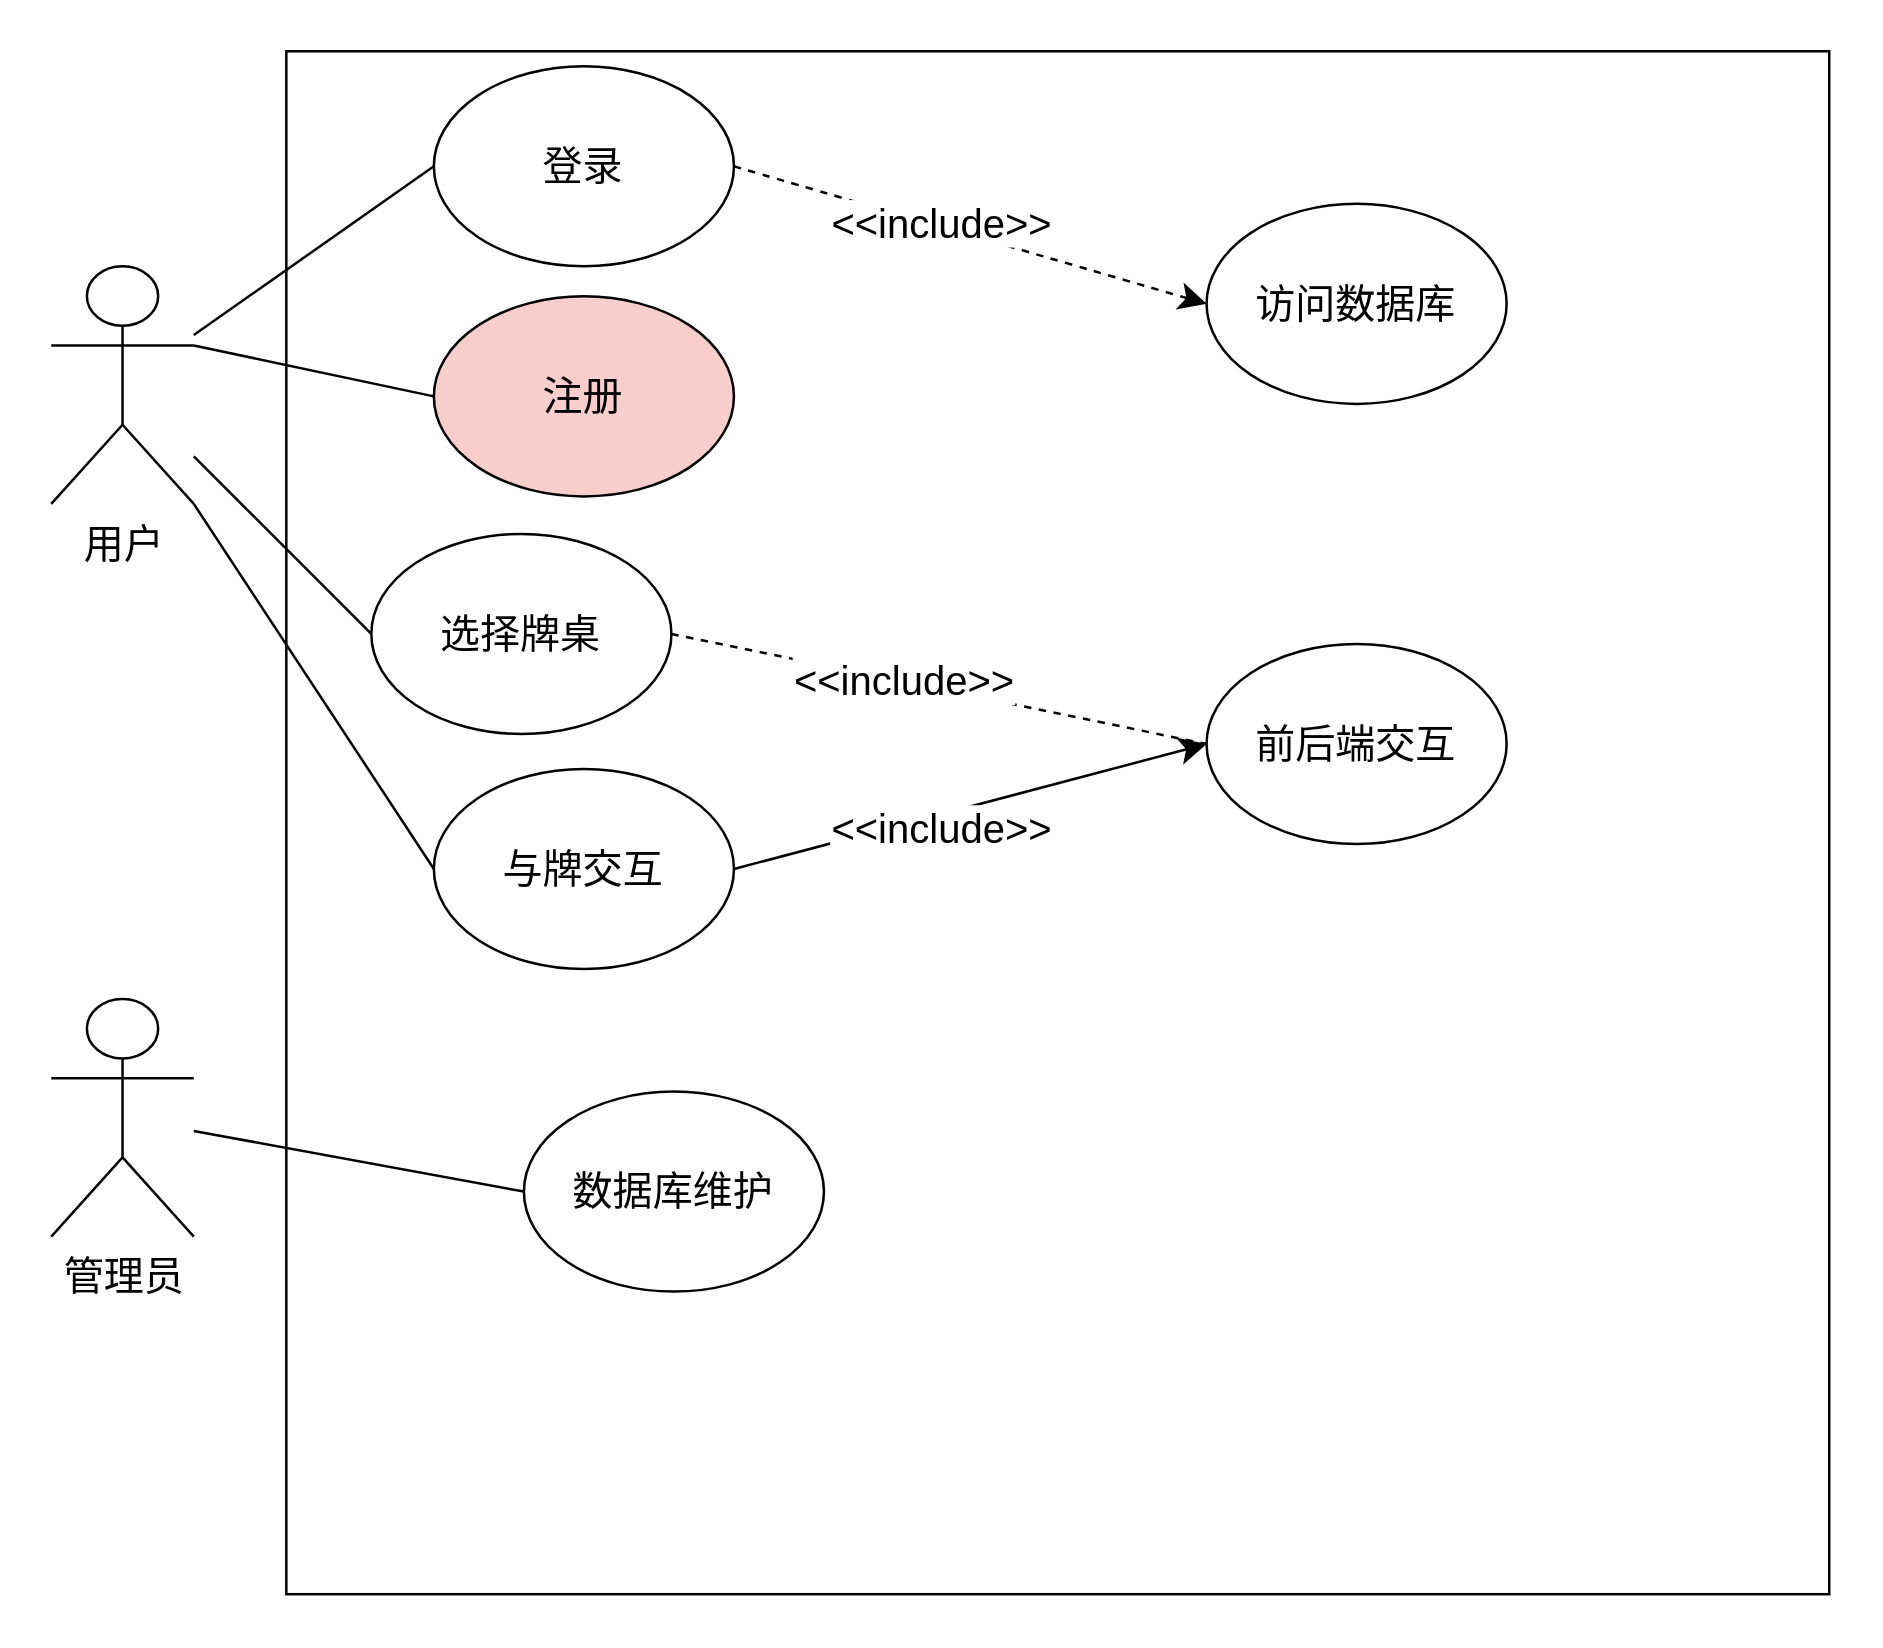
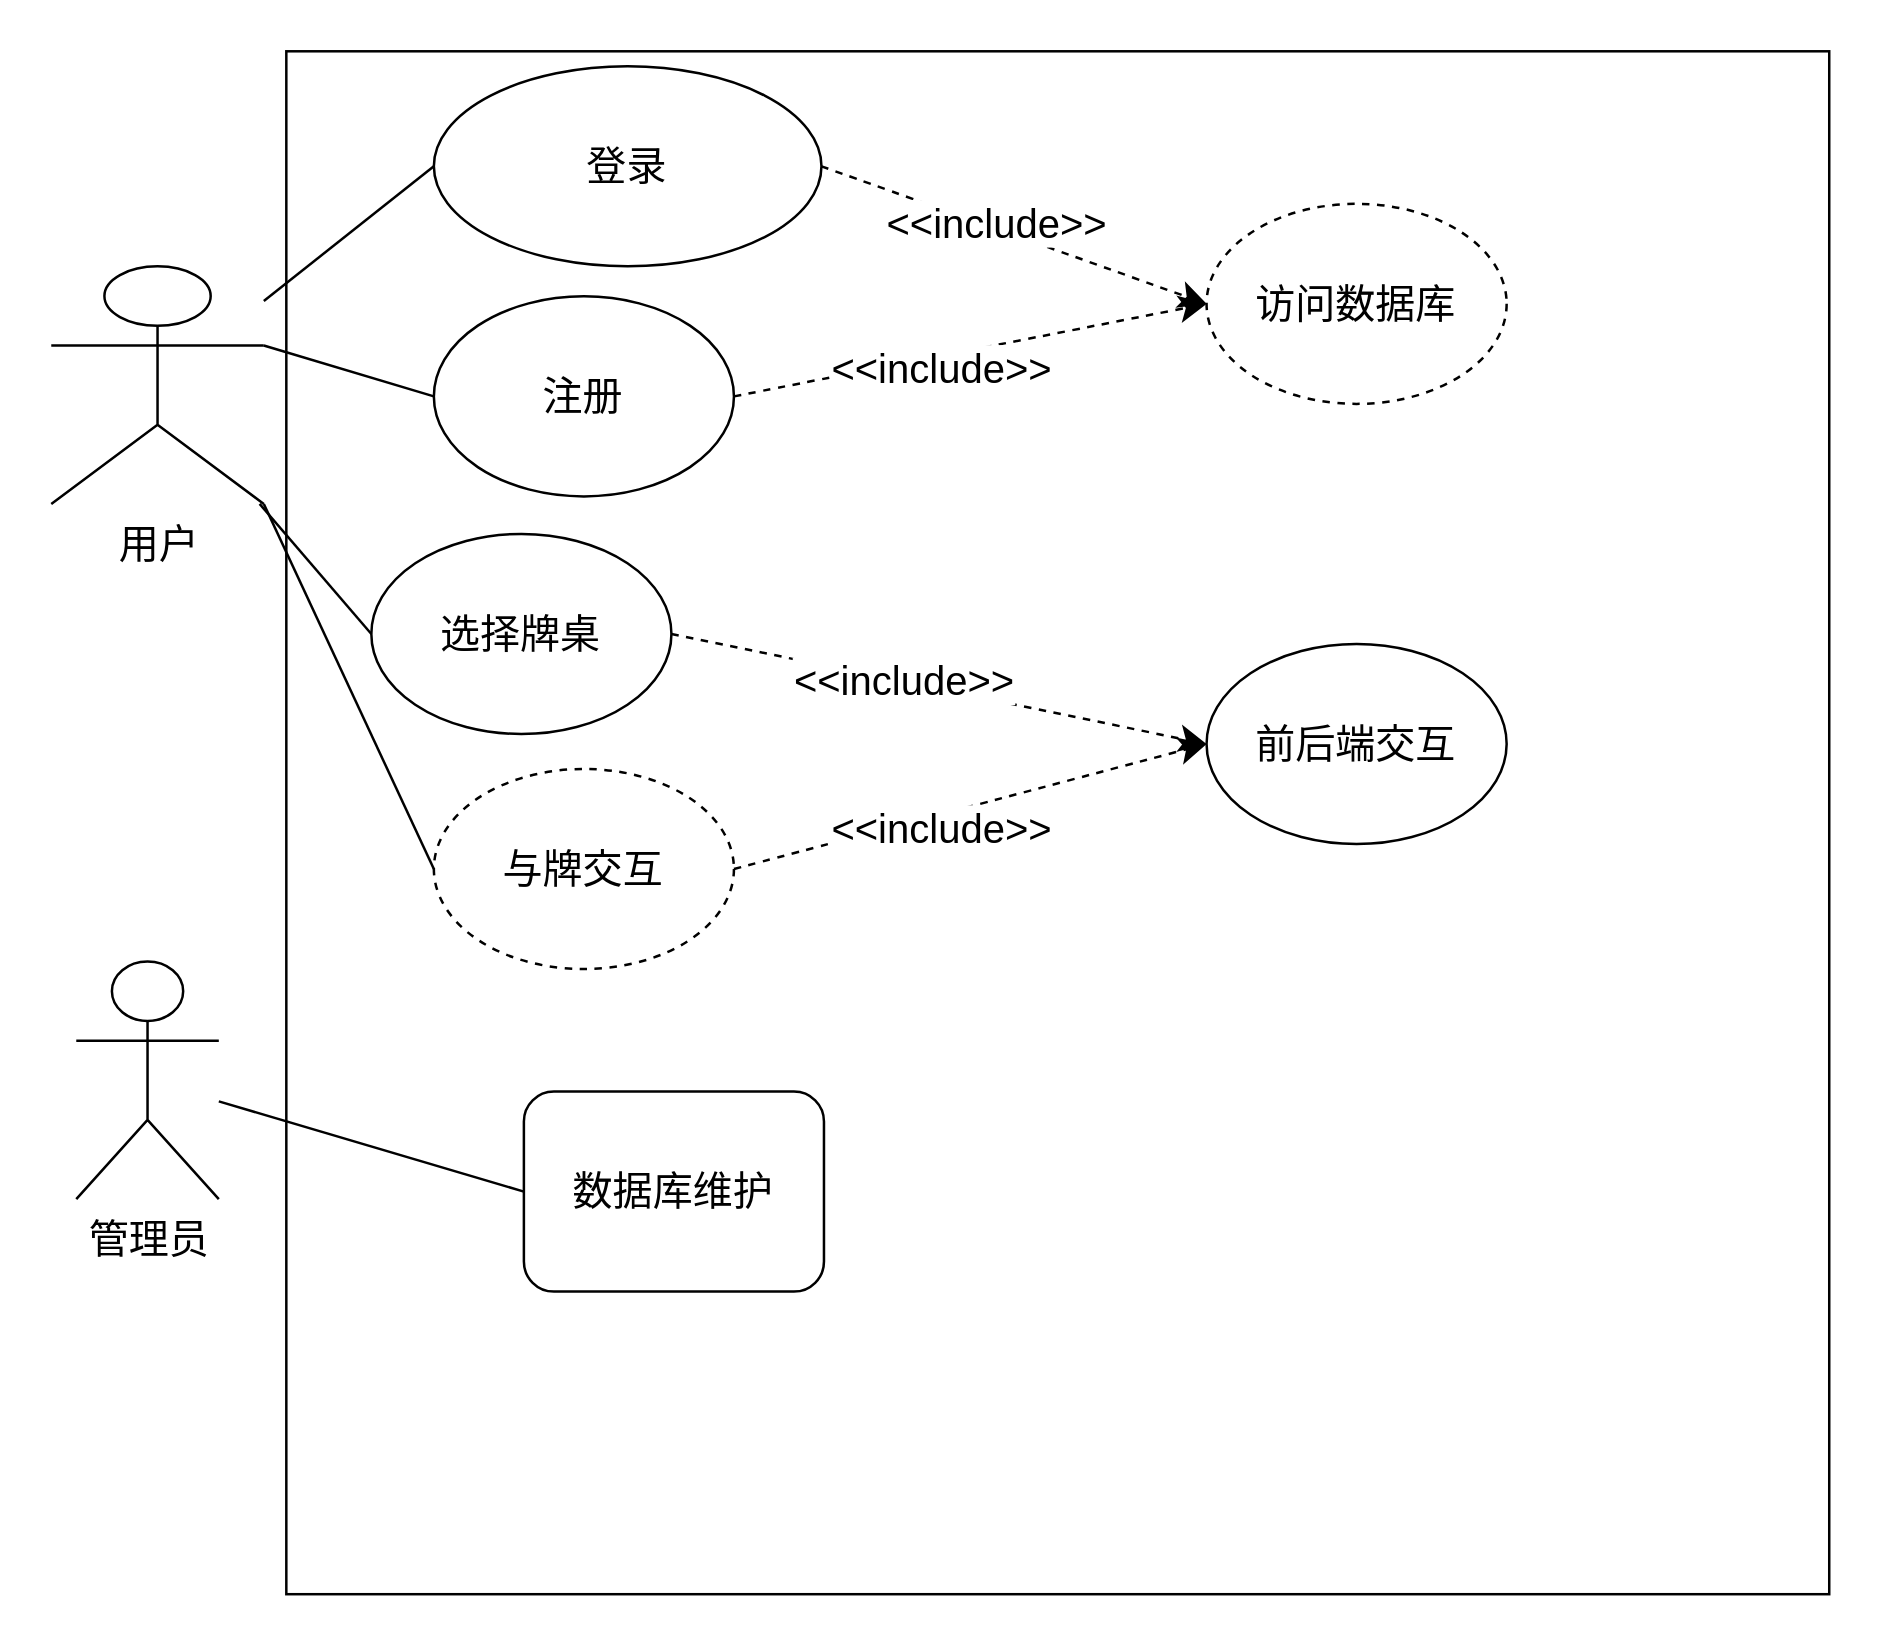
(584, 166) -> (628, 166)
(1356, 304) -> (1356, 304)
none -> (1092, 326)
(123, 385) -> (158, 385)
(584, 396) -> (584, 396)
(1193, 741) -> (1185, 739)
(1079, 778) -> (1079, 778)
(584, 869) -> (584, 869)
(123, 1118) -> (148, 1080)
(674, 1191) -> (674, 1191)
